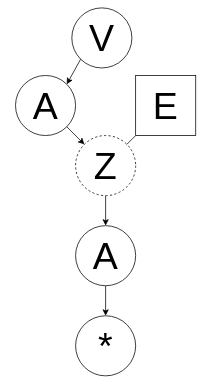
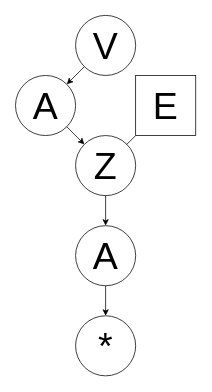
(102, 38) -> (105, 45)
(105, 165) -> (105, 165)
